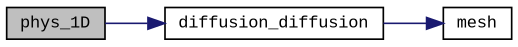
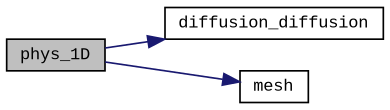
(405, 23) -> (164, 71)
